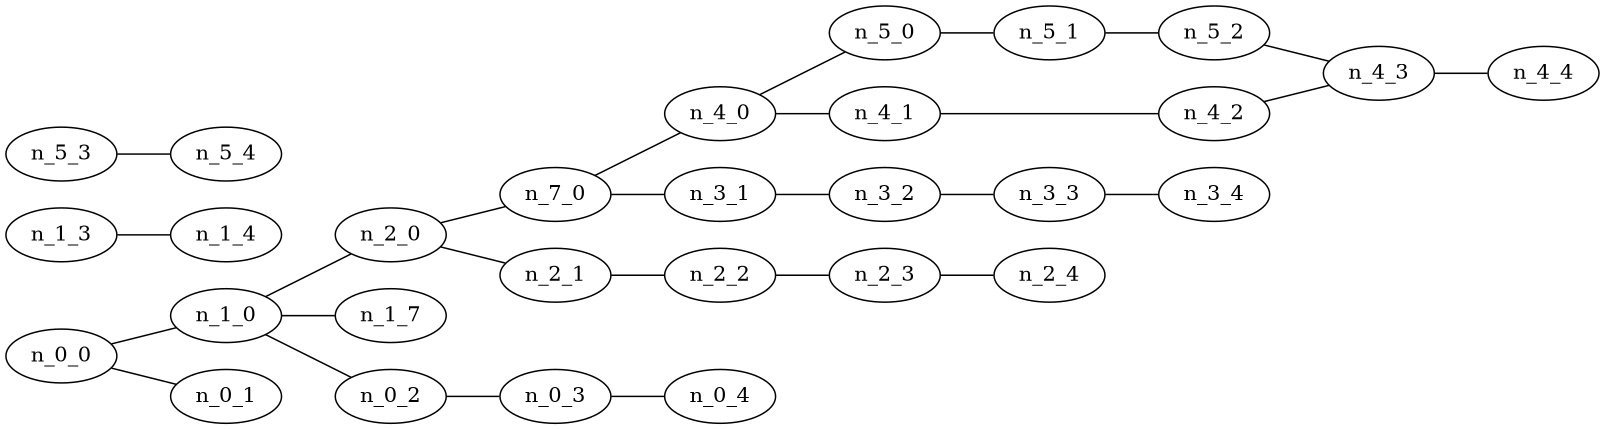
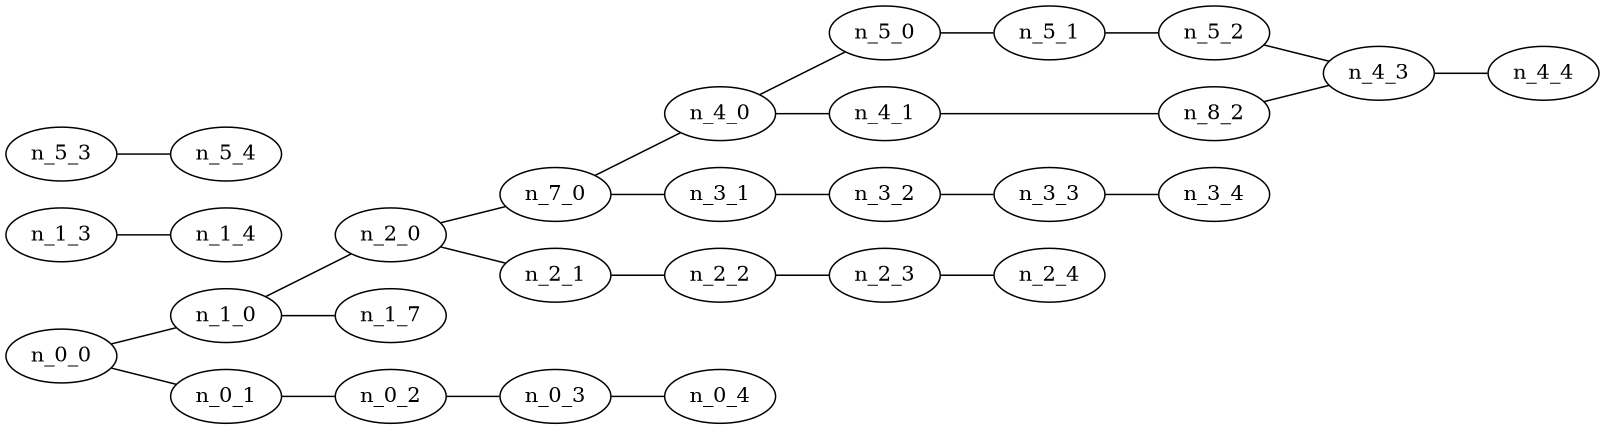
(1214, 114) -> (1214, 114)
(308, 356) -> (308, 396)
